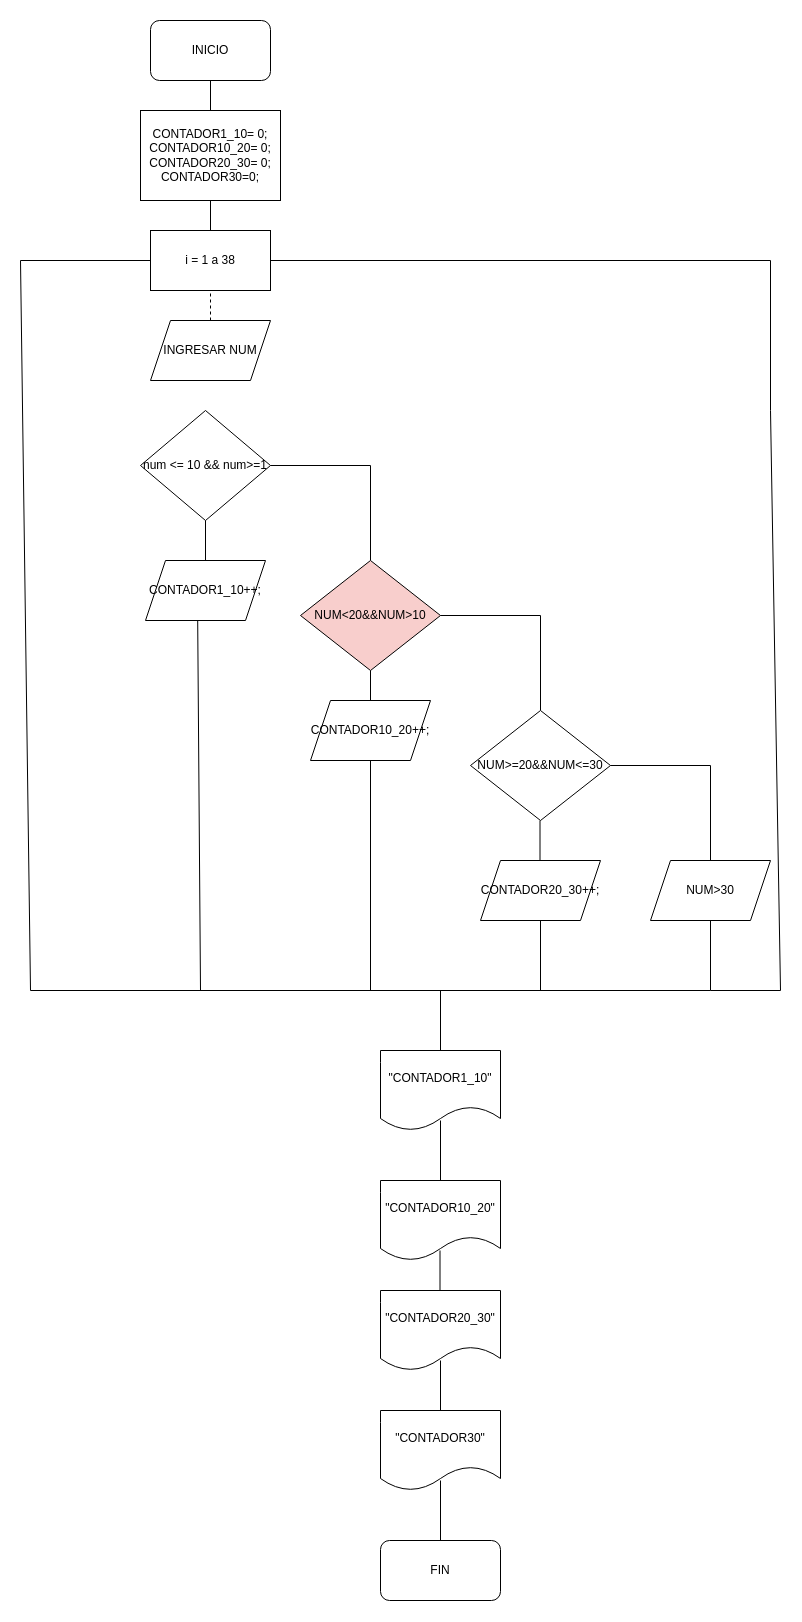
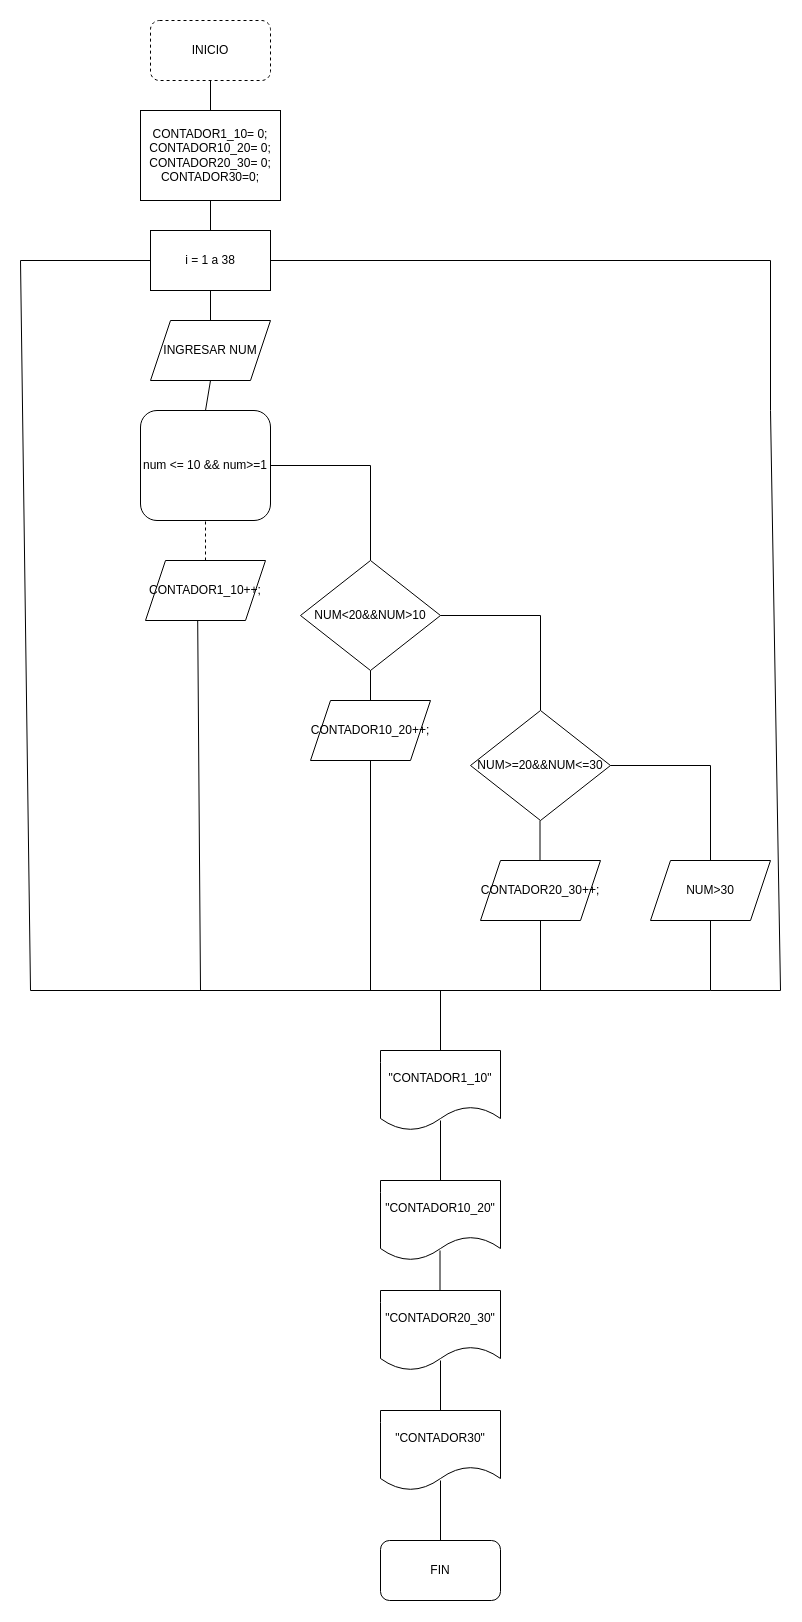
(211, 51) -> (211, 51)
(211, 305) -> (211, 305)
none -> (208, 396)
(206, 466) -> (206, 466)
(206, 540) -> (206, 540)
(371, 616) -> (371, 616)
